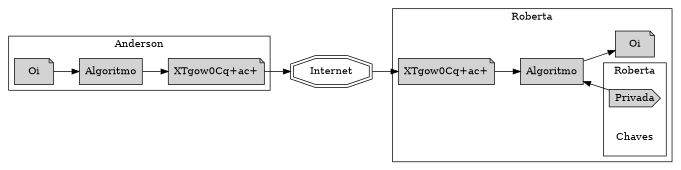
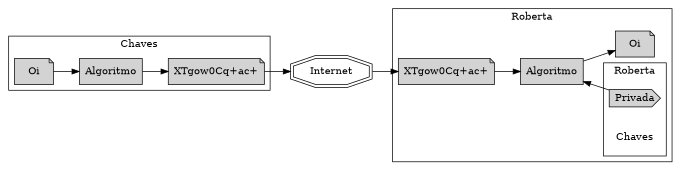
(139, 44) -> (139, 44)
